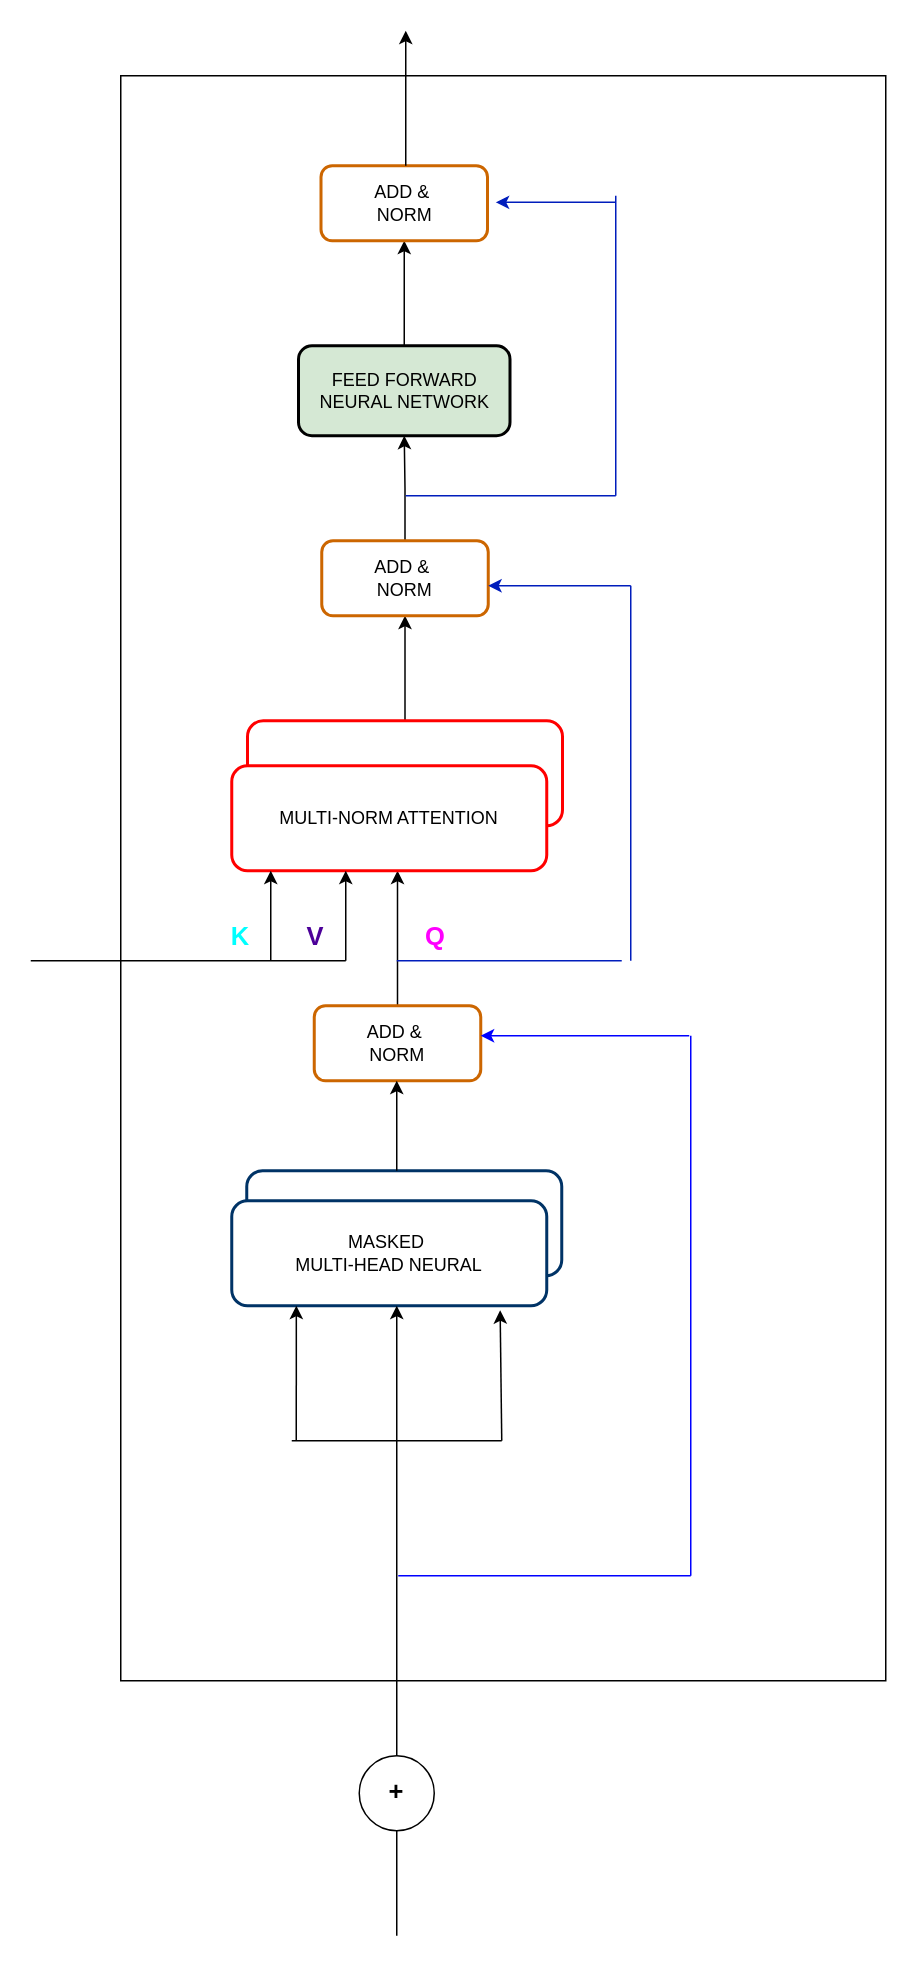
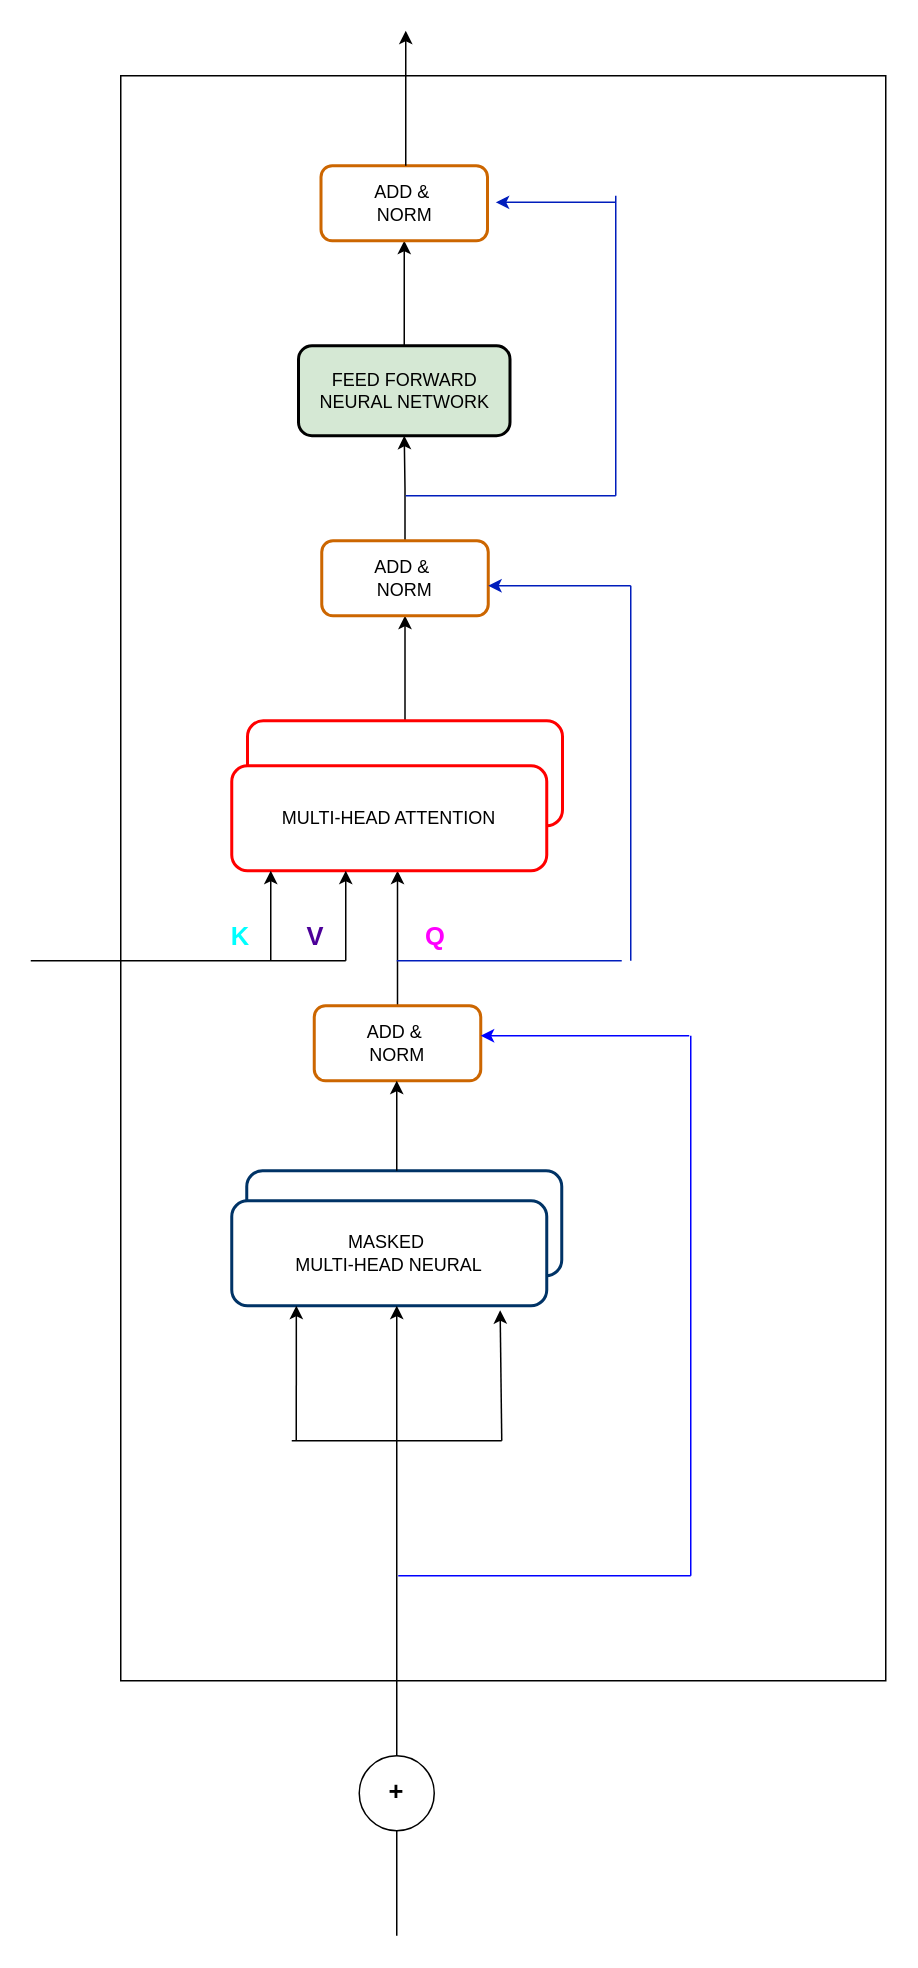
(389, 818) -> (389, 818)
